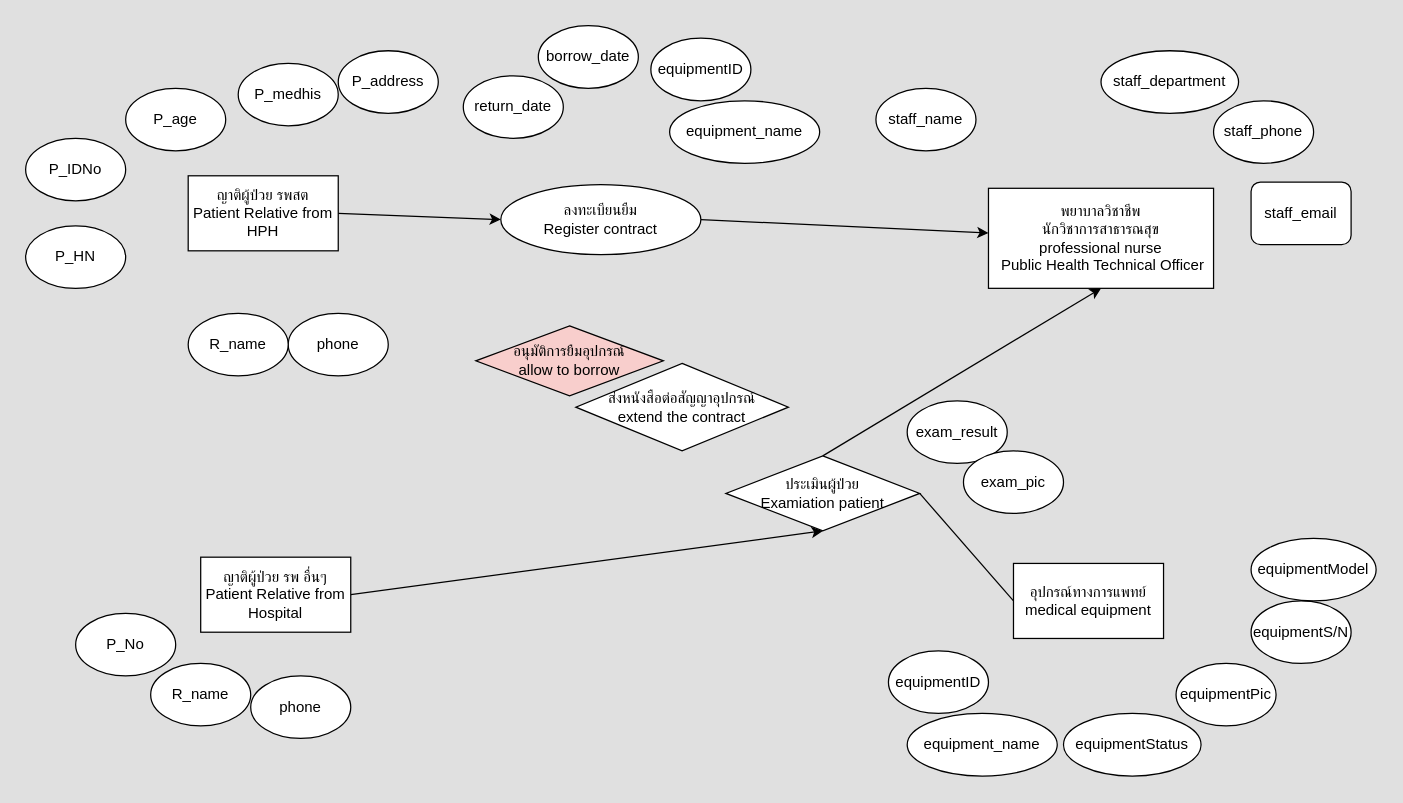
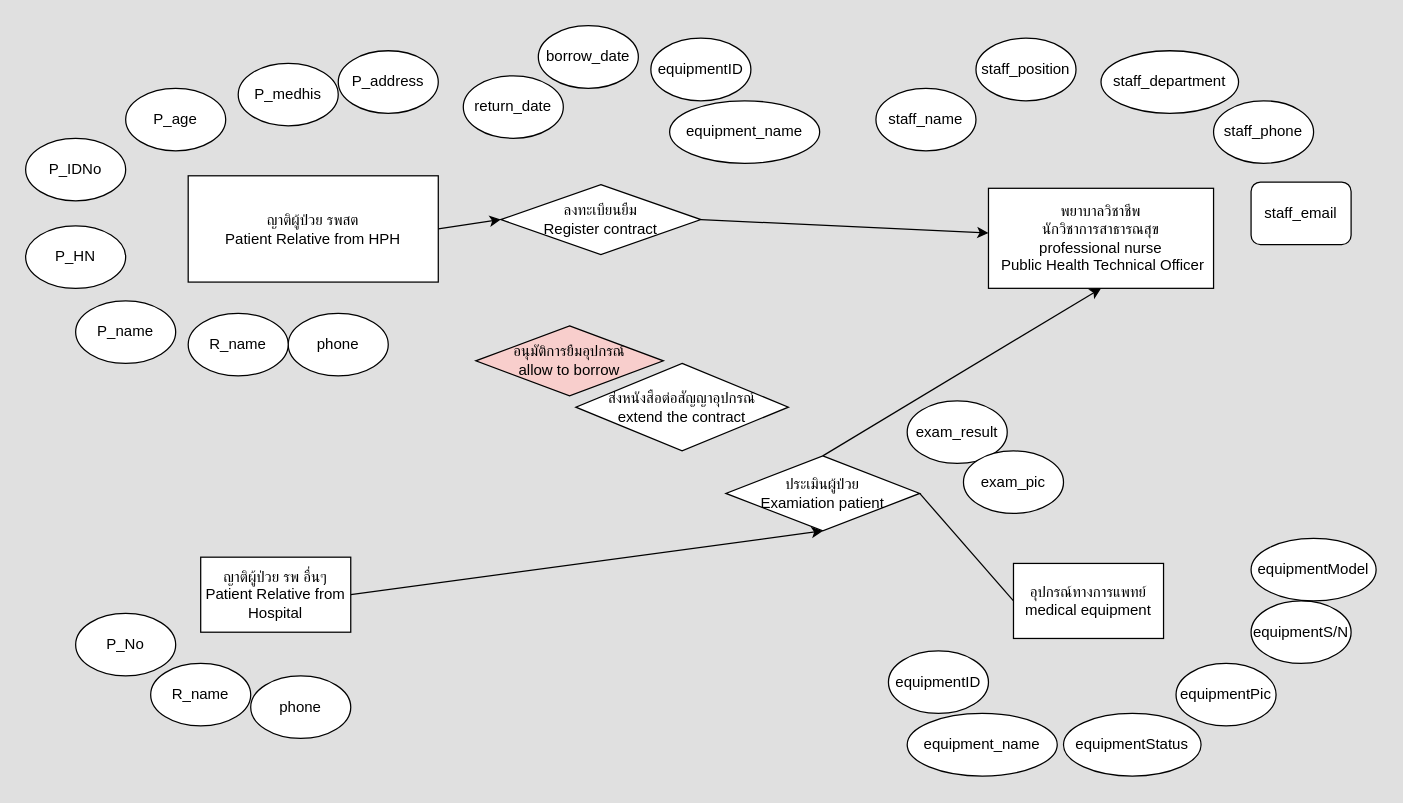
none -> (1026, 69)
(263, 213) -> (313, 229)
(601, 219) -> (601, 219)
none -> (126, 332)
